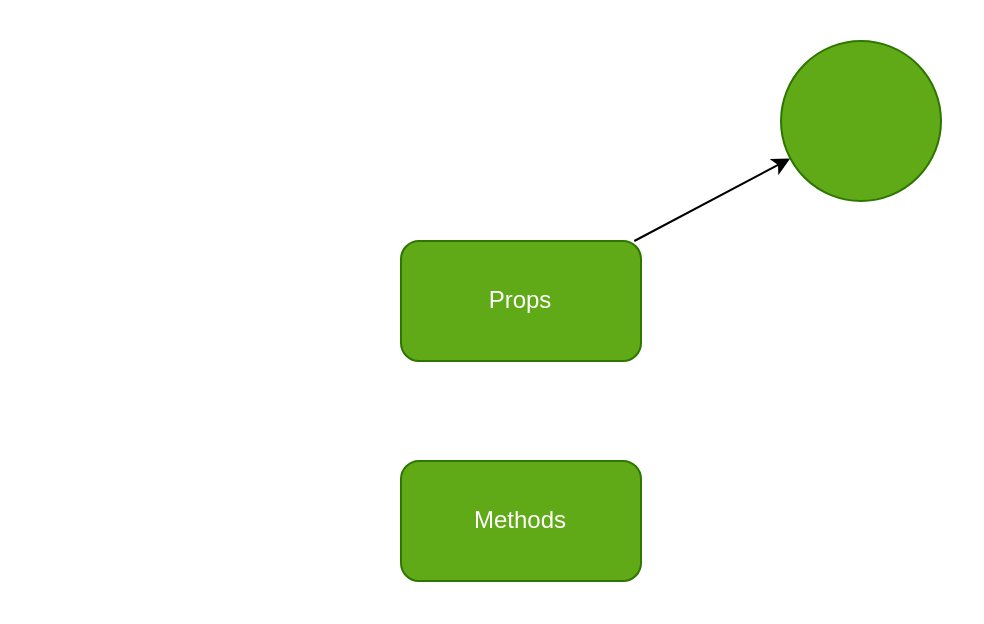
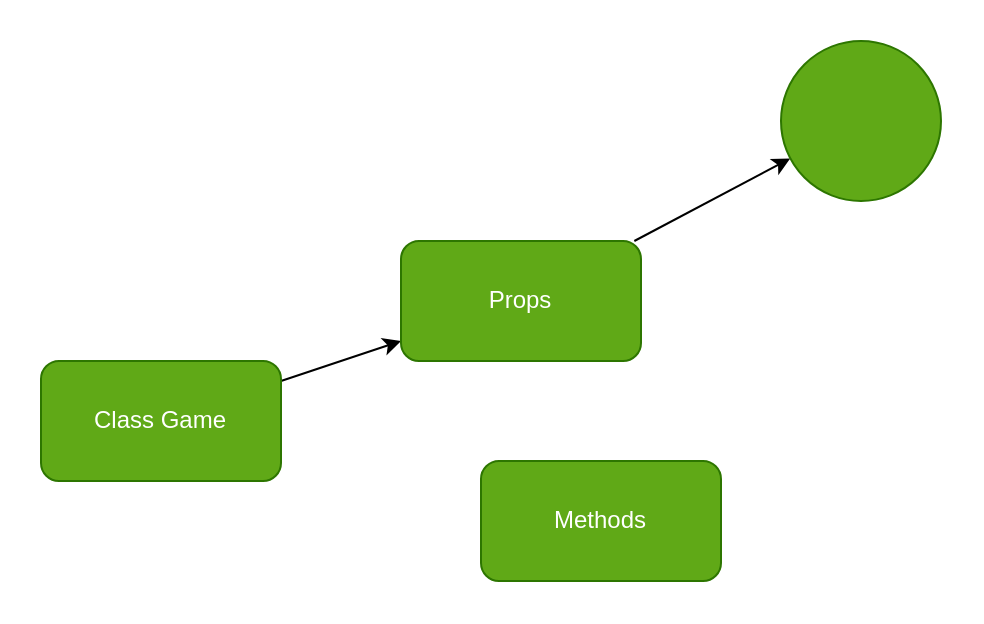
none -> (334, 363)
none -> (161, 421)
(521, 521) -> (601, 521)
